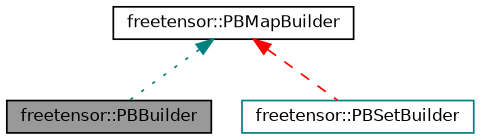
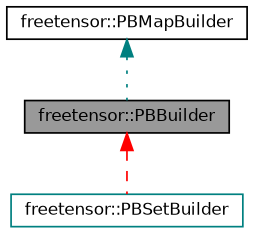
(303, 75) -> (127, 172)
